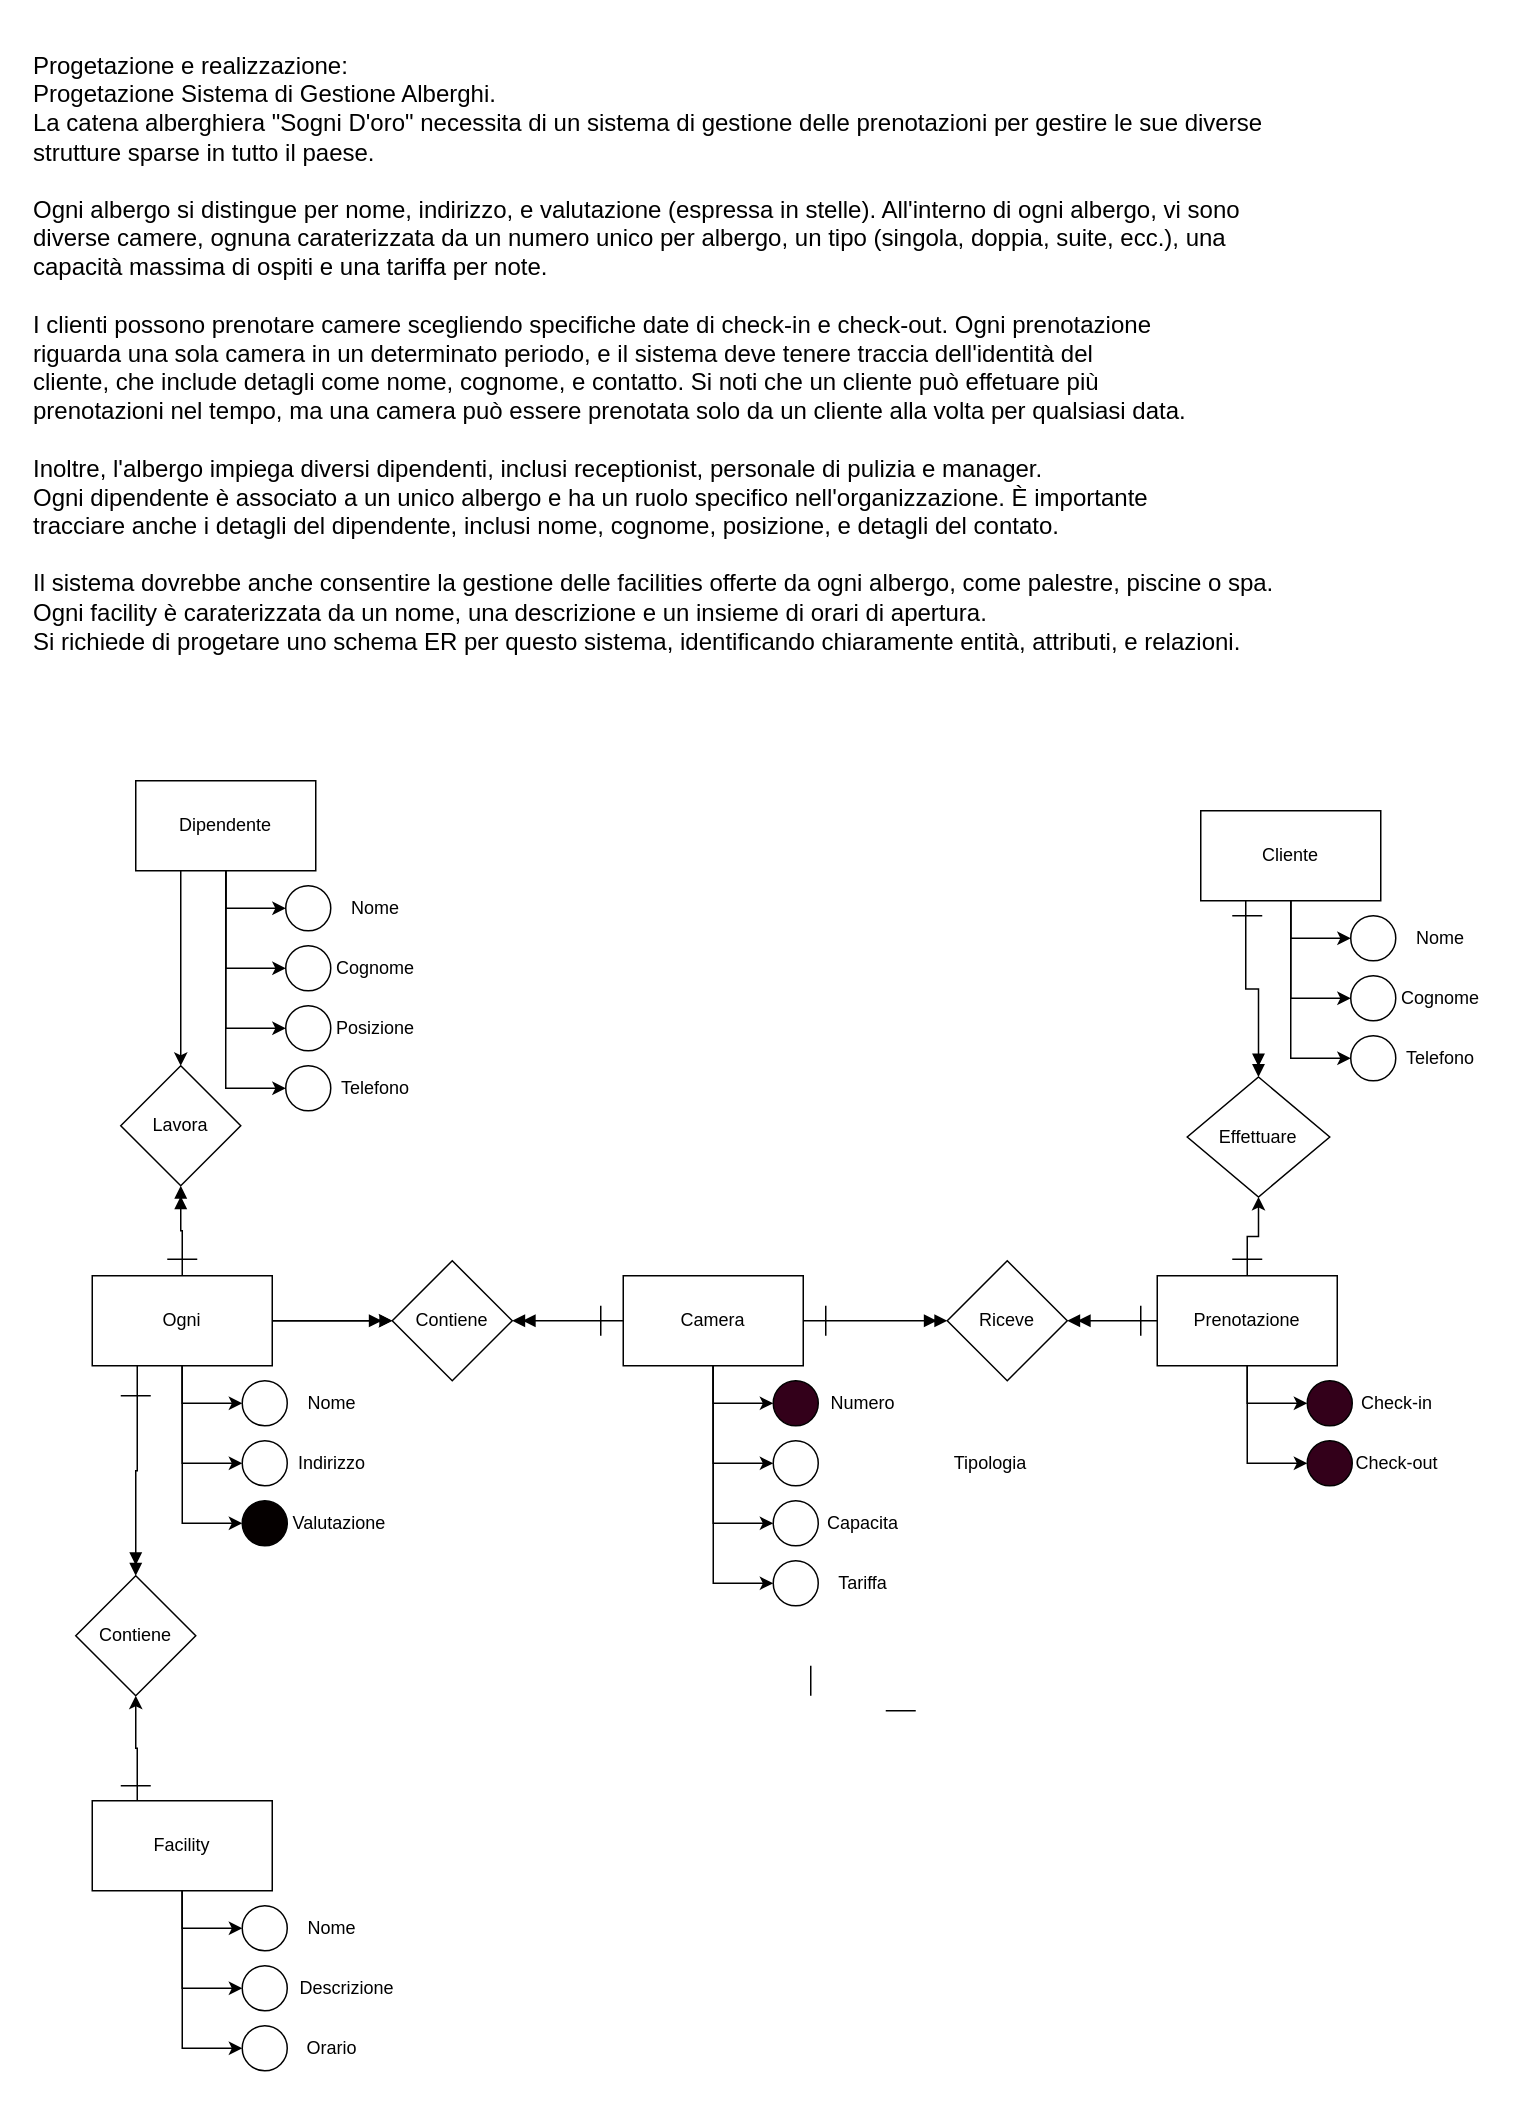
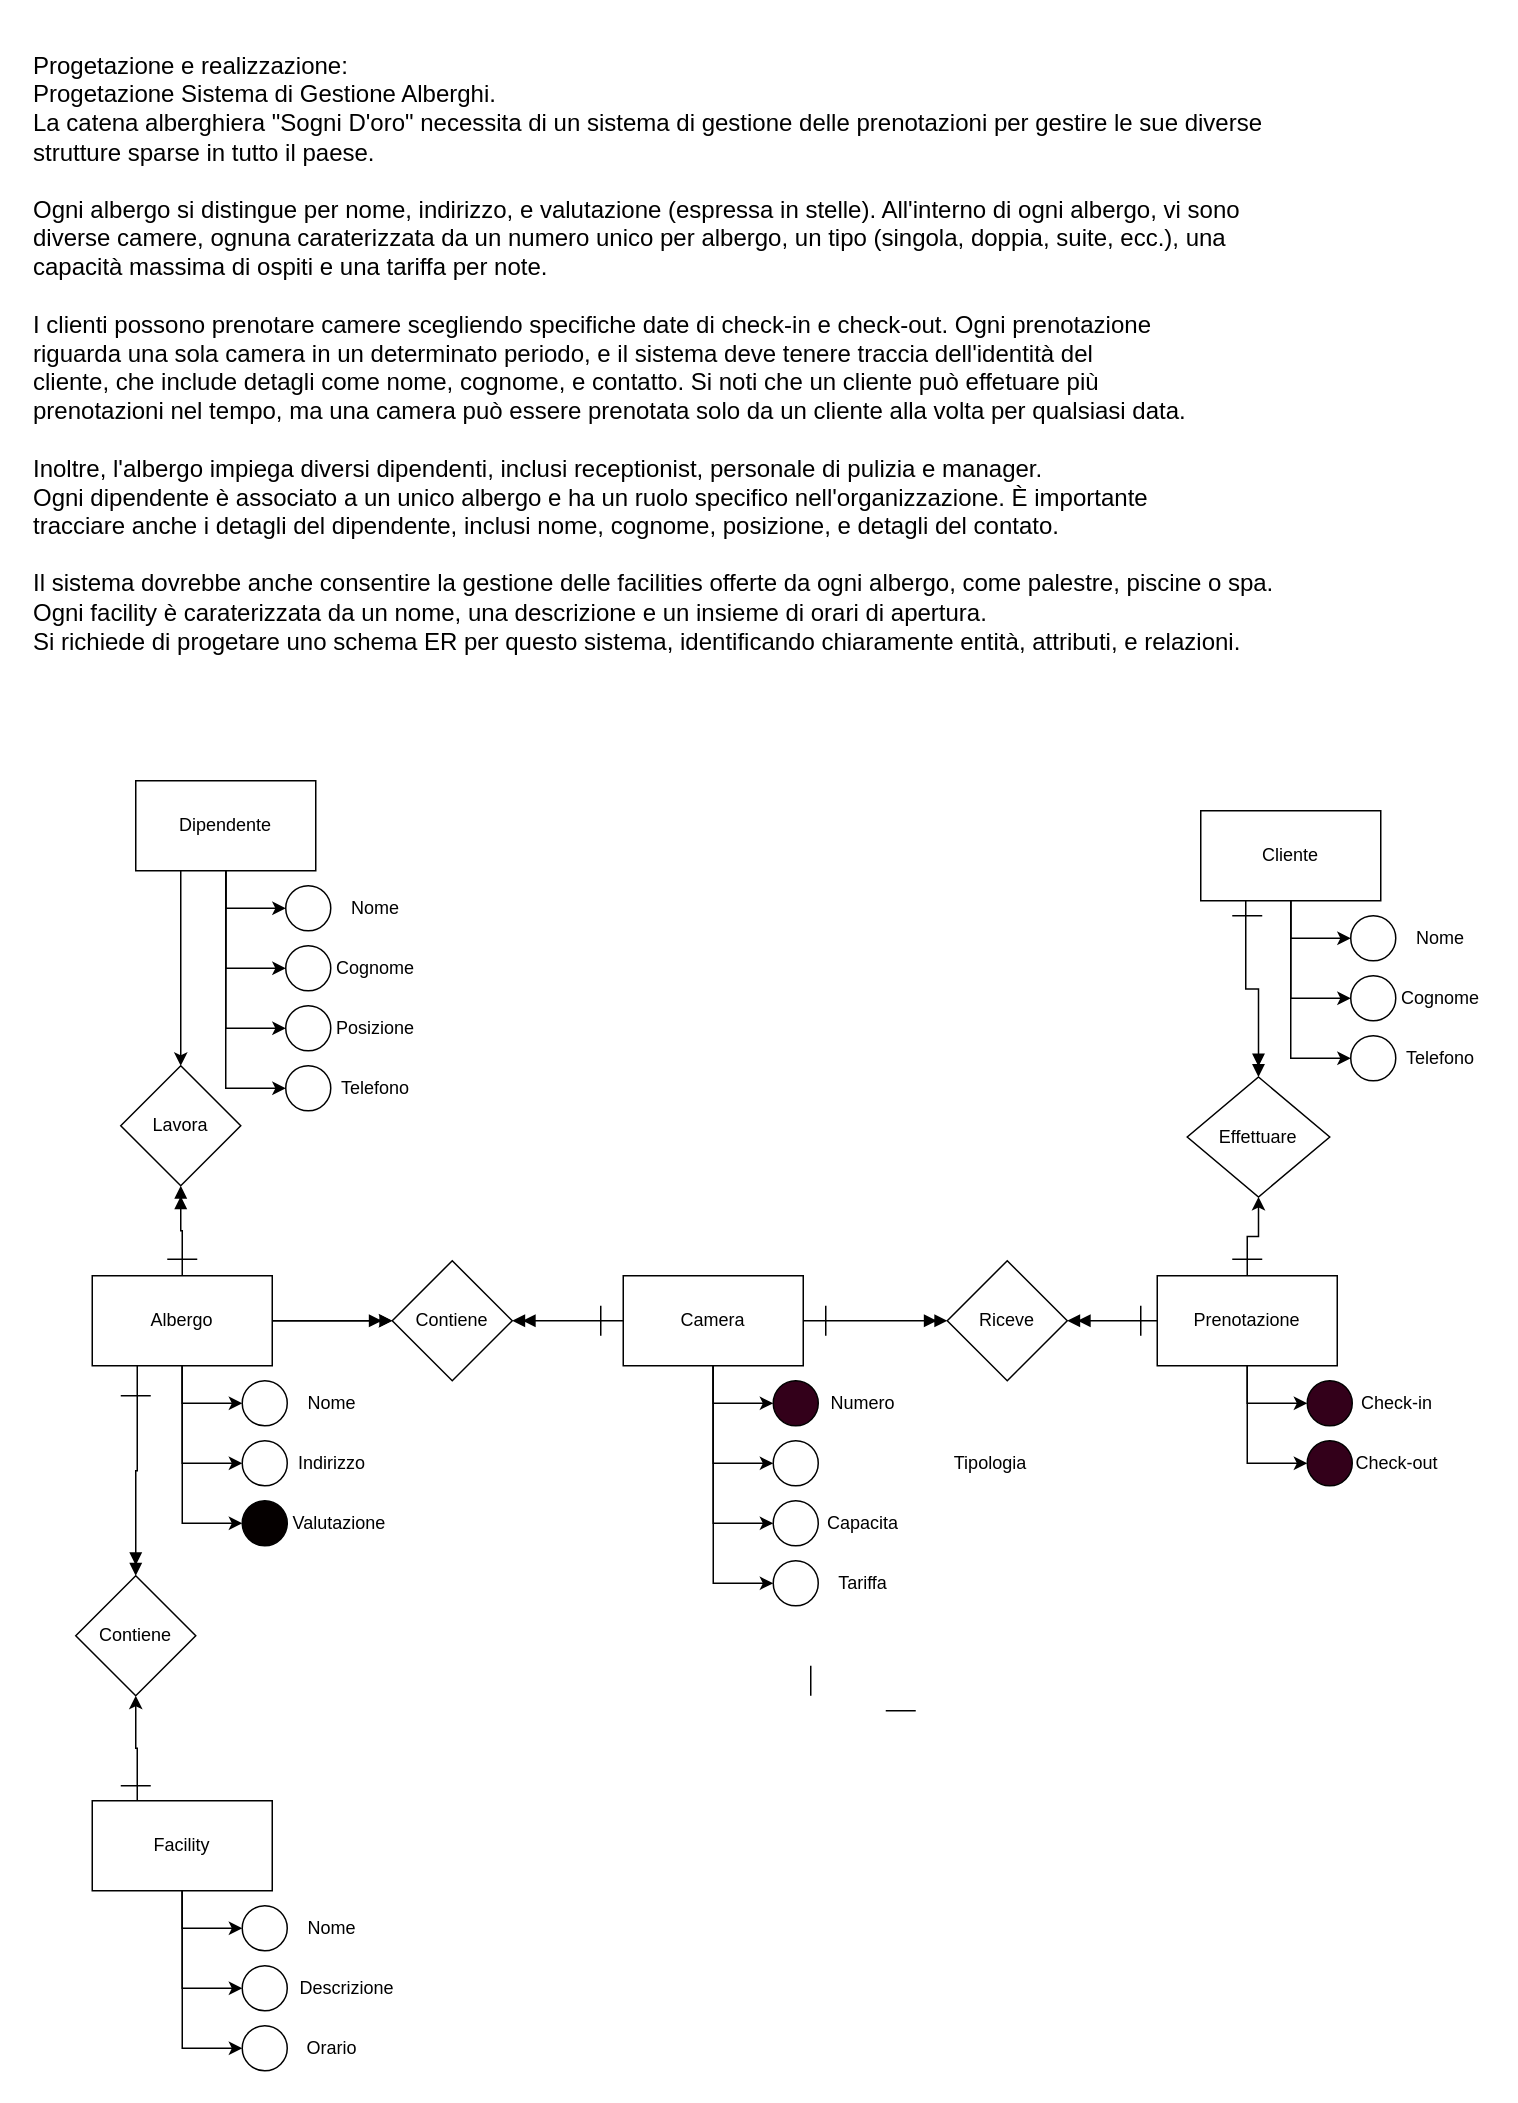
(182, 1321) -> (182, 1321)
